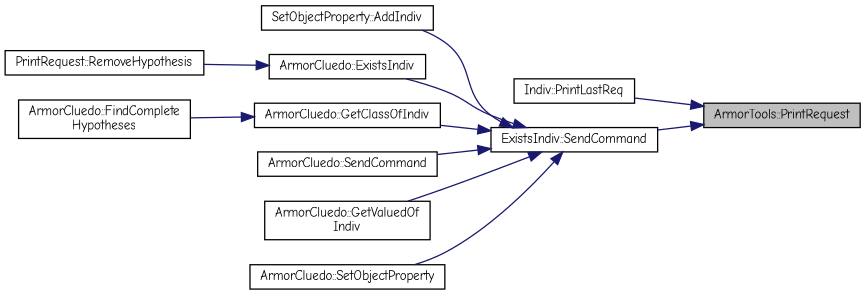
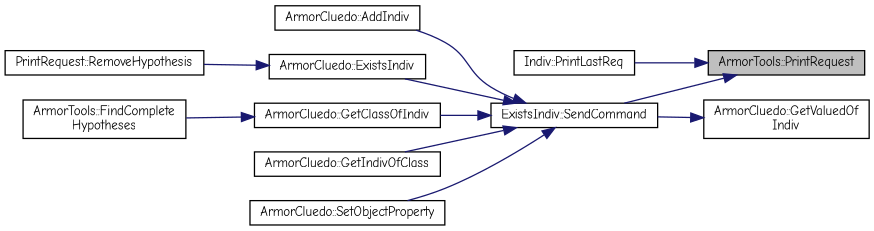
(347, 18) -> (347, 18)
(104, 119) -> (104, 119)
(347, 164) -> (347, 164)
(469, 180) -> (674, 117)
